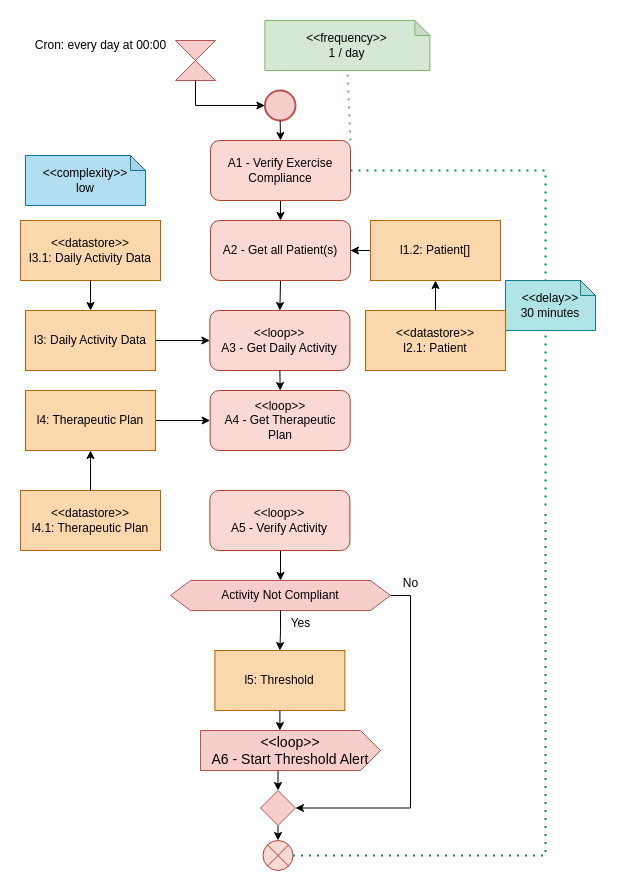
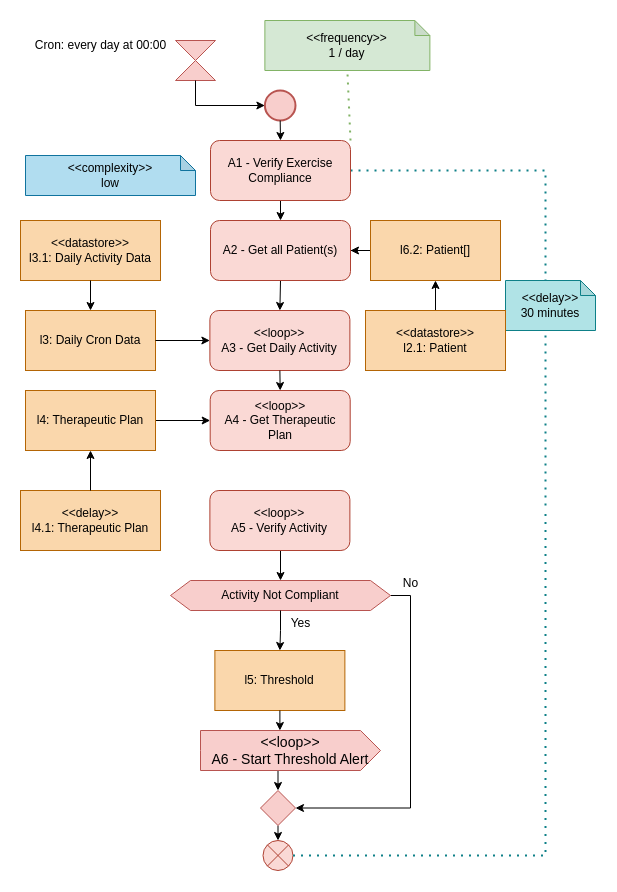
(86, 181) -> (111, 176)
(436, 251) -> (436, 251)
(91, 341) -> (91, 341)
(91, 521) -> (91, 521)
